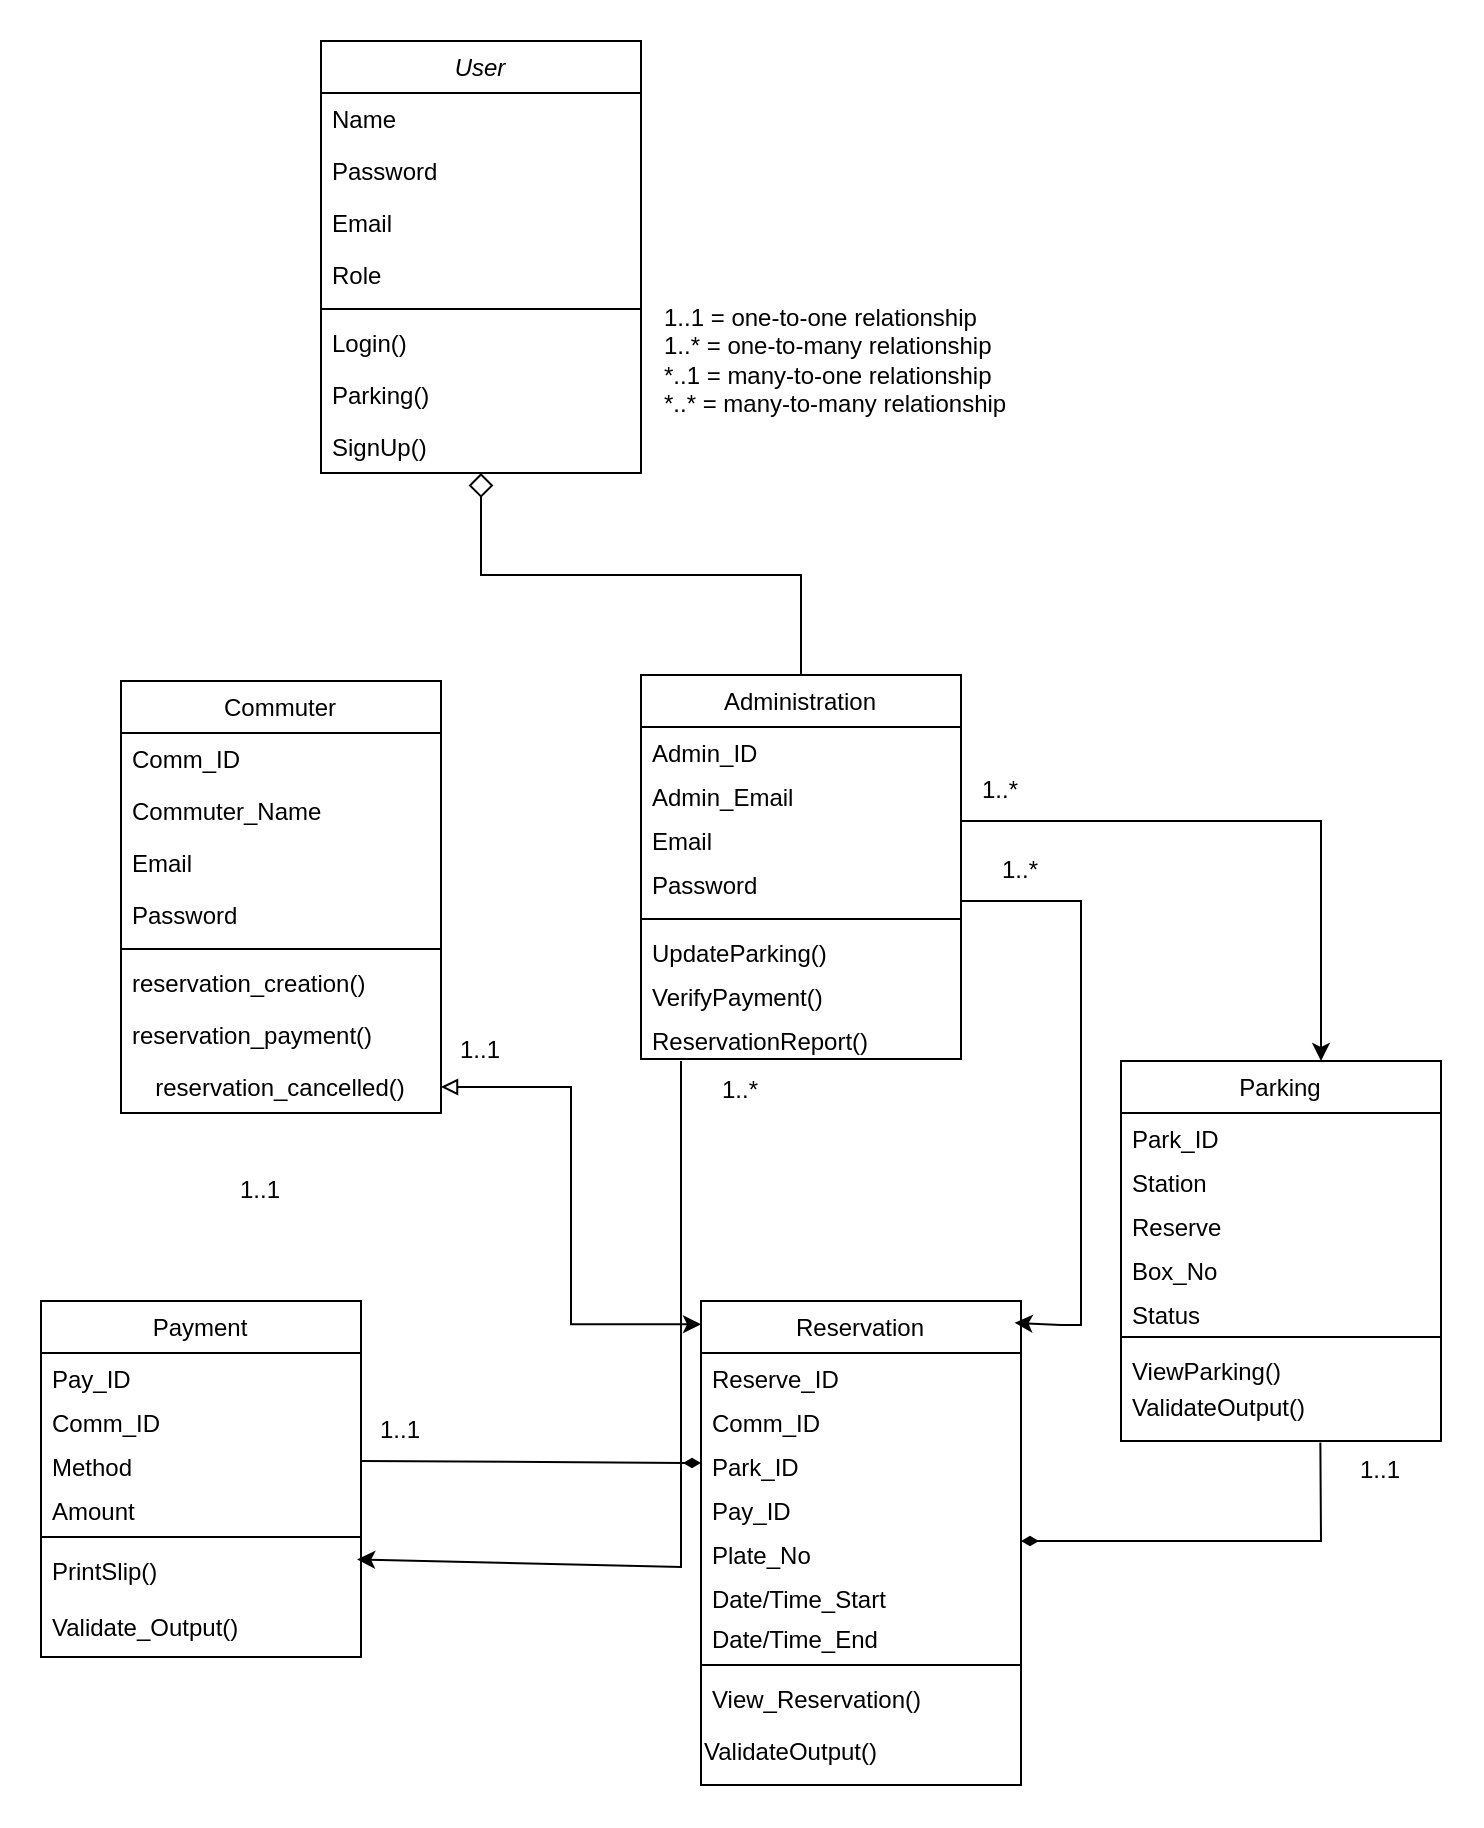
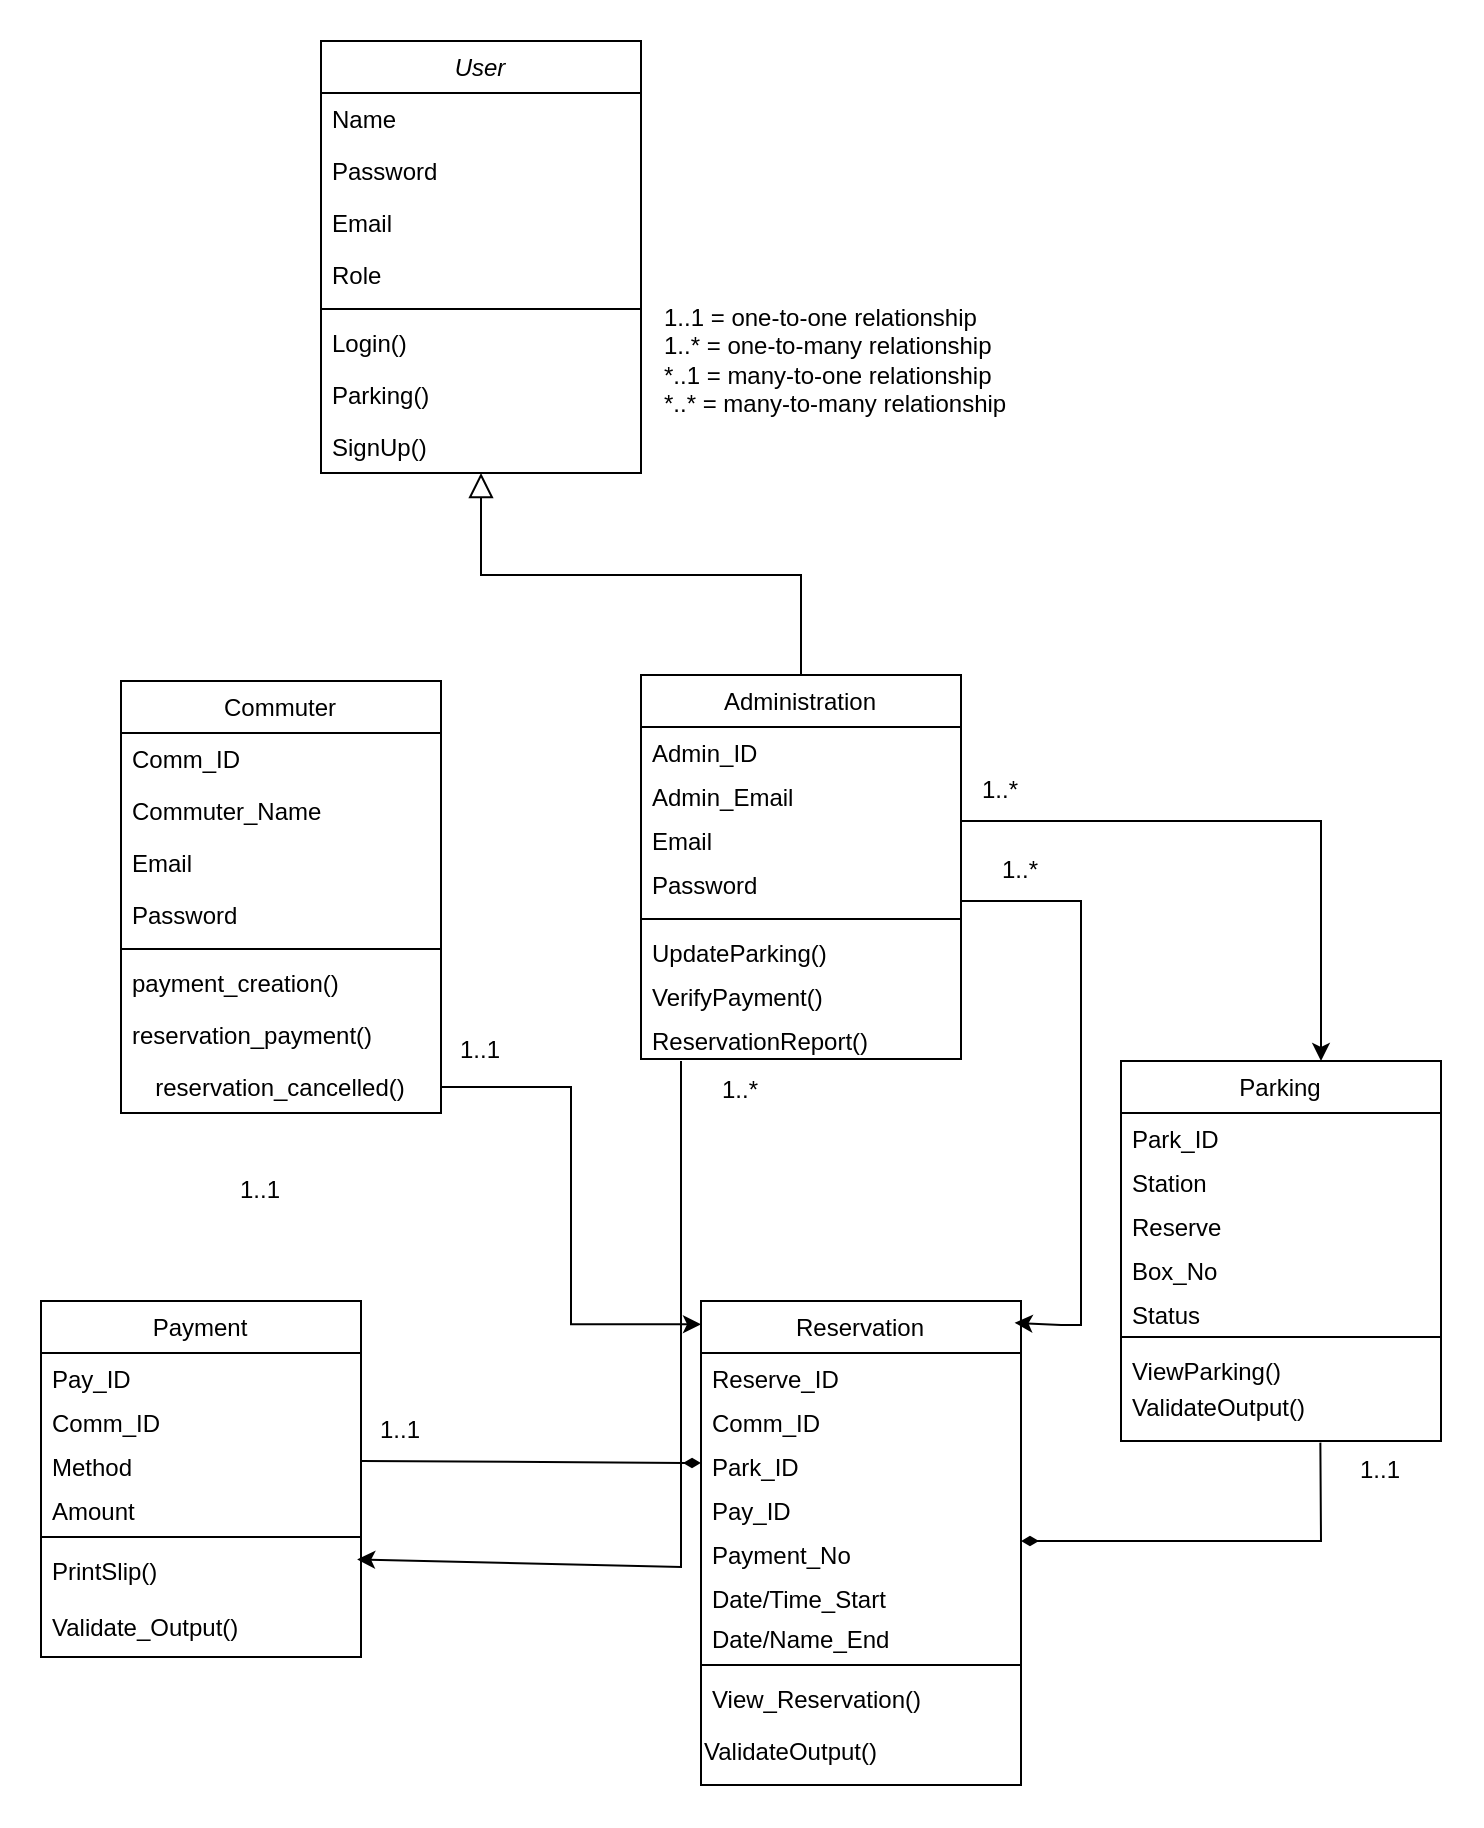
(481, 498) -> (481, 498)
(275, 985) -> (251, 985)
(458, 1087) -> (452, 1087)
(763, 1556) -> (779, 1556)
(796, 1640) -> (799, 1640)
